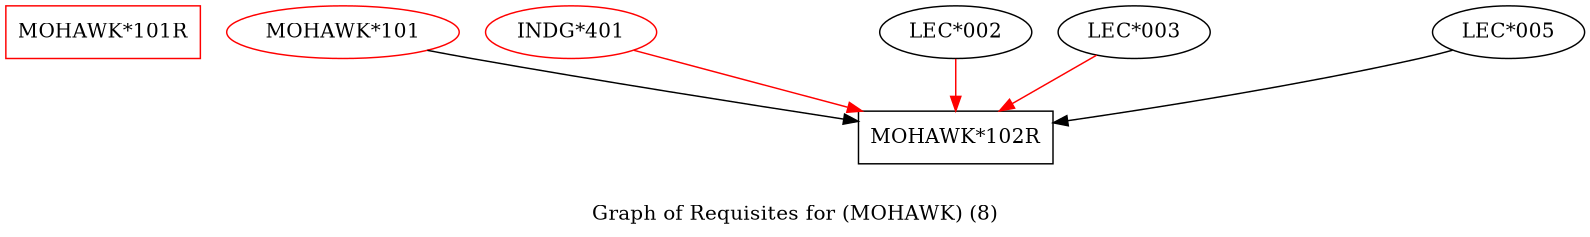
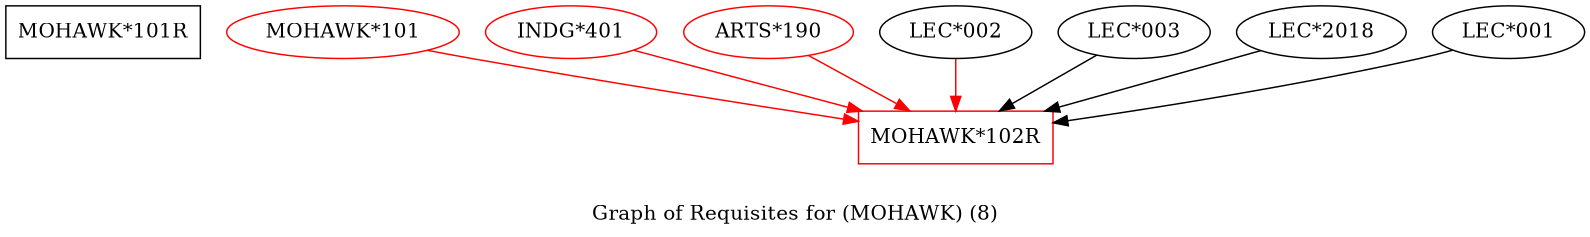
(103, 32) -> (103, 32)
none -> (769, 32)
none -> (1321, 32)
(1509, 32) -> (1509, 32)
(1054, 79) -> (1054, 79)
(635, 86) -> (635, 86)
(956, 137) -> (956, 137)
